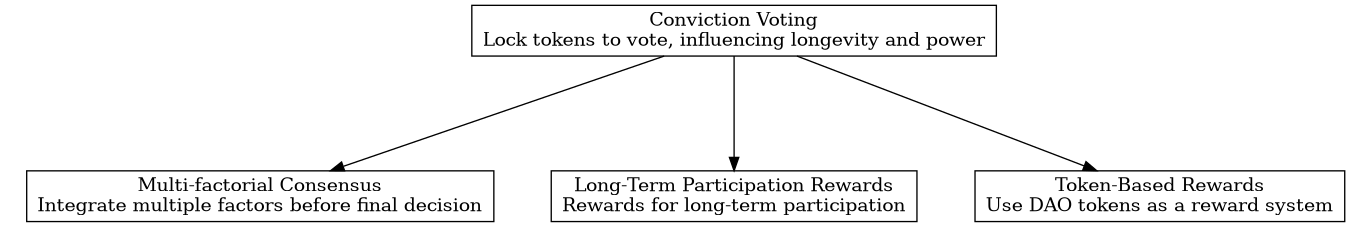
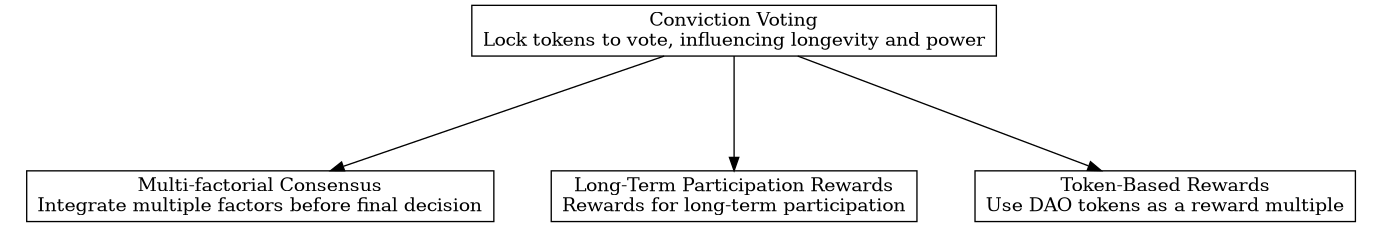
(1160, 196) -> (1165, 196)
